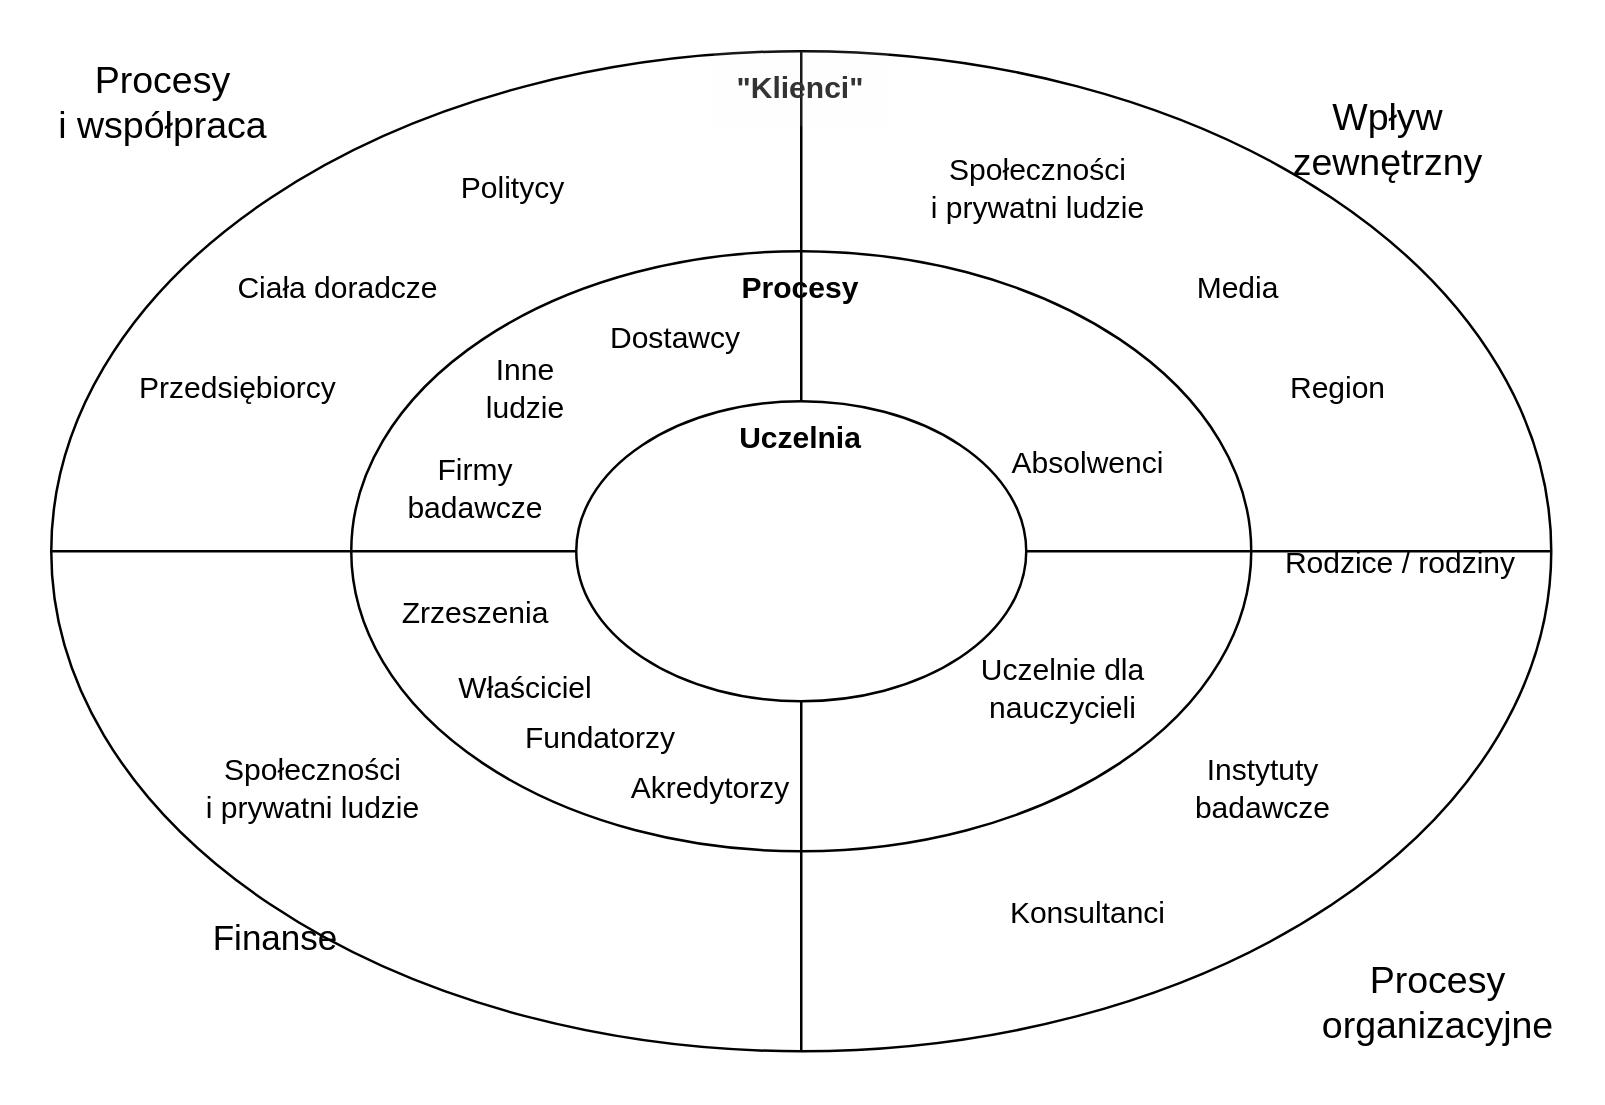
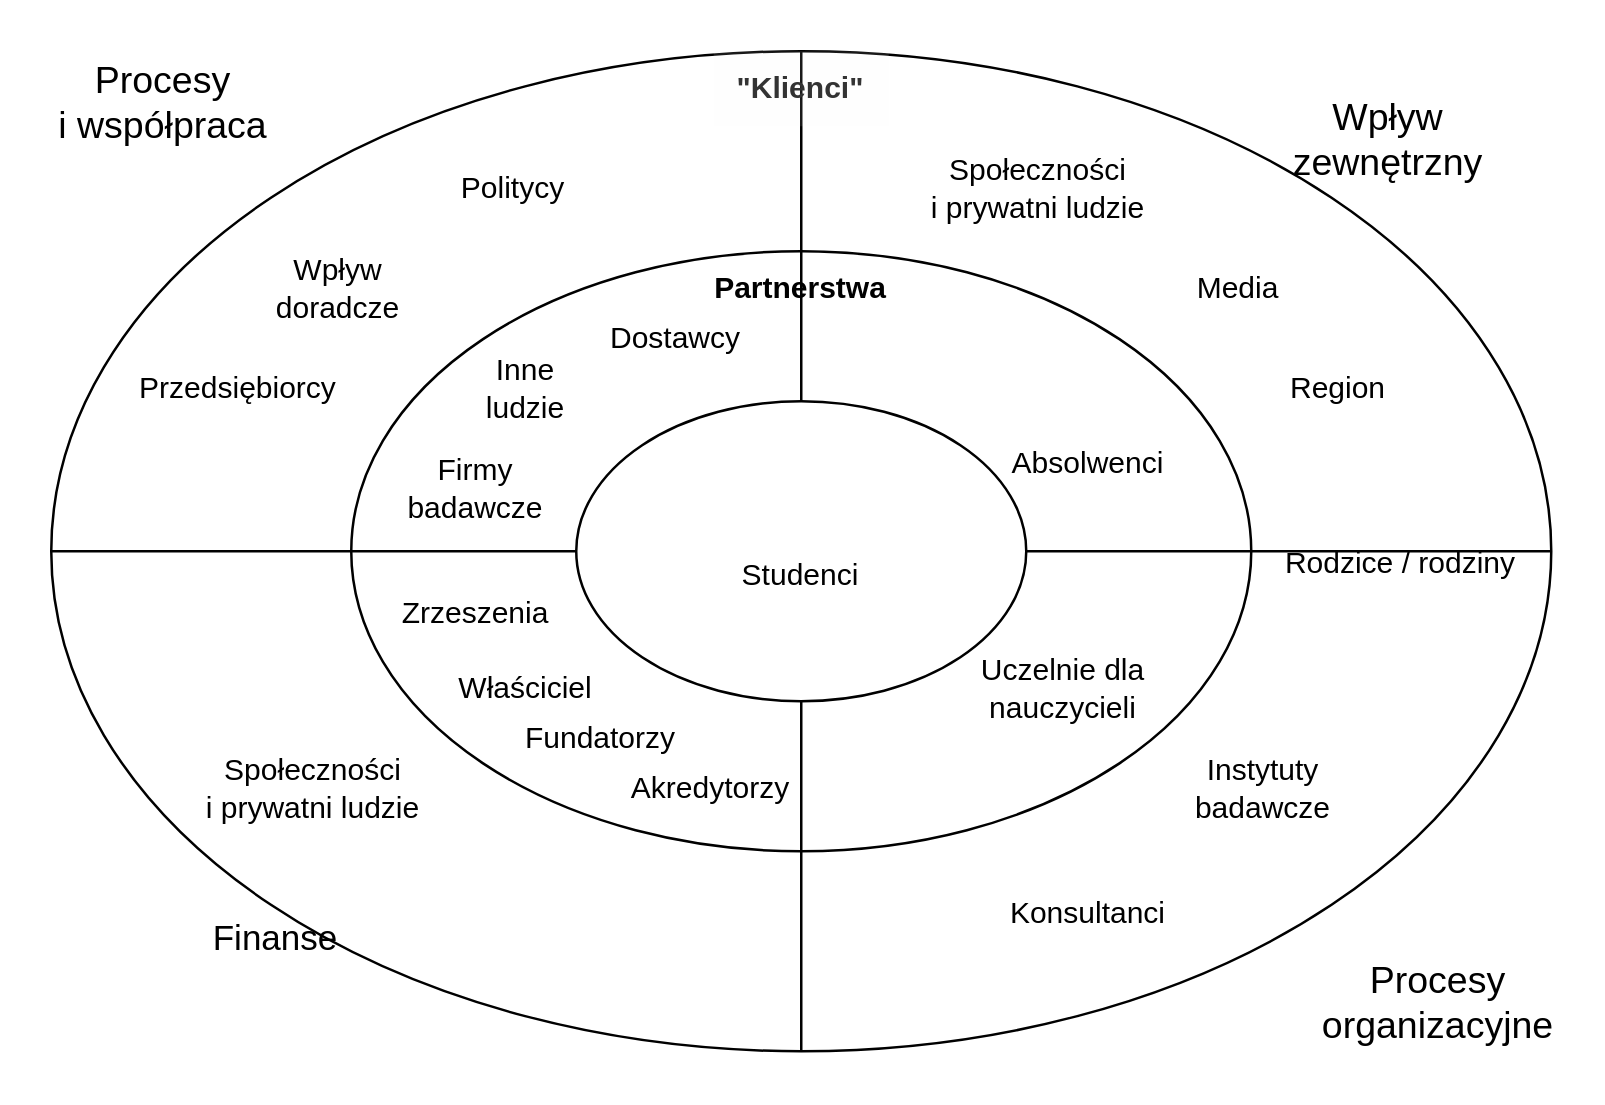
(339, 289) -> (339, 289)
(801, 289) -> (801, 289)
(801, 439) -> none
none -> (801, 576)
